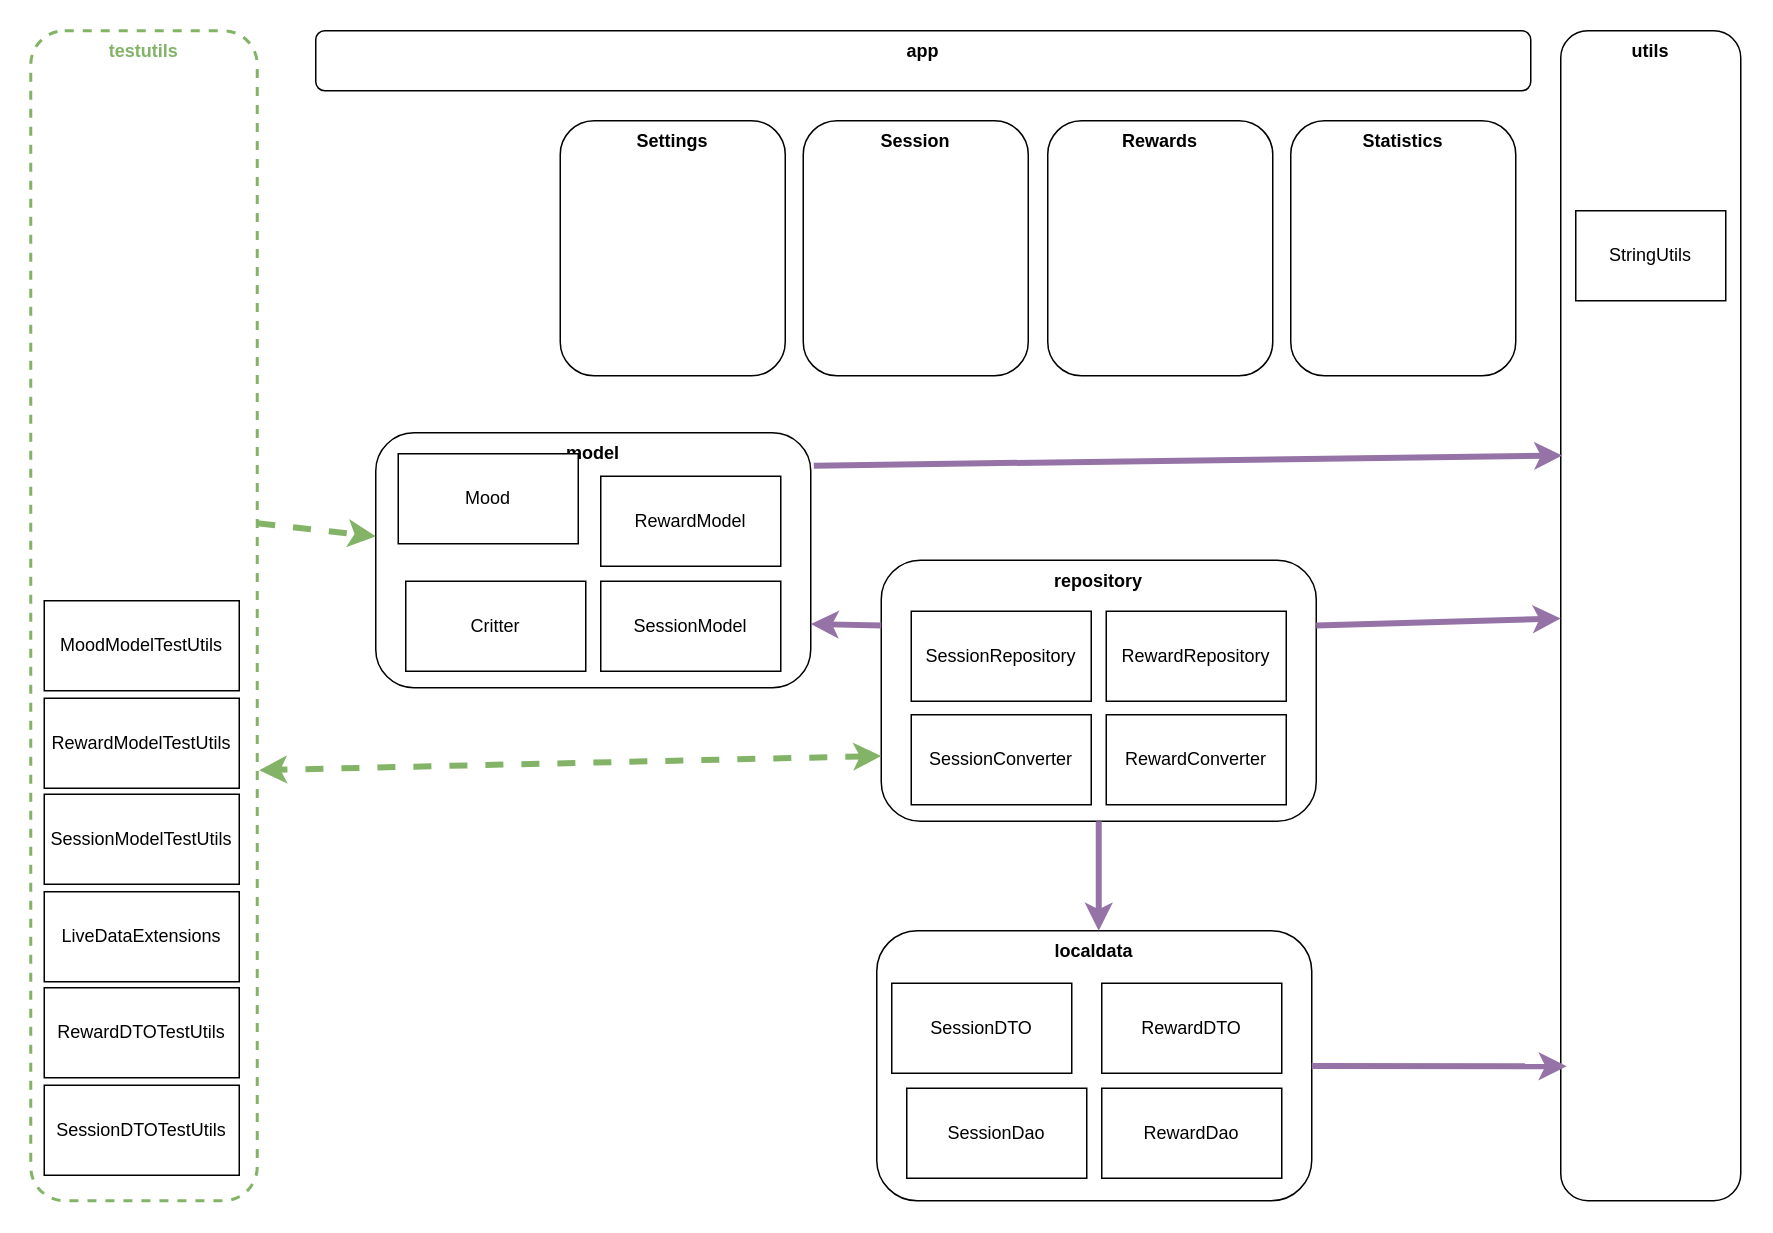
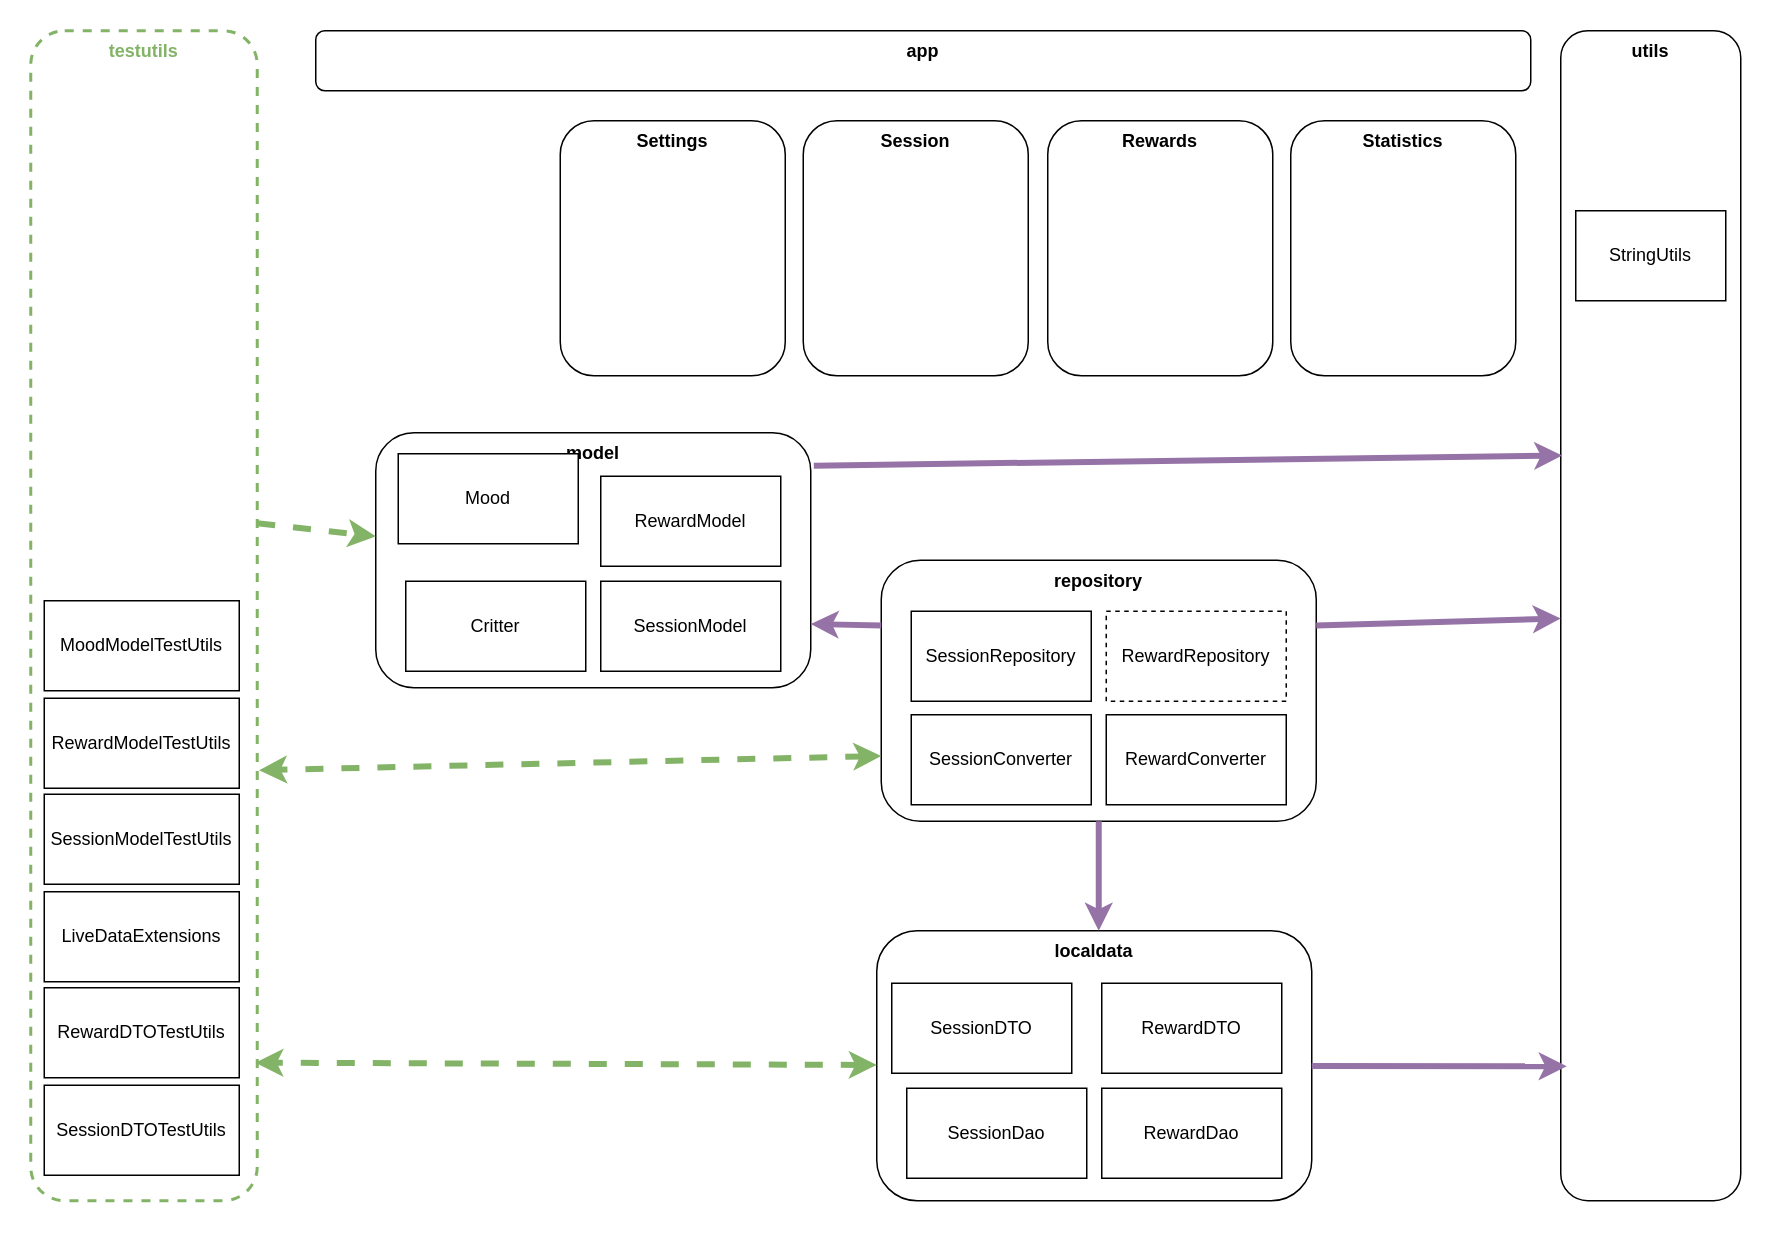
(1196, 656) -> (1196, 656)
none -> (814, 1065)
